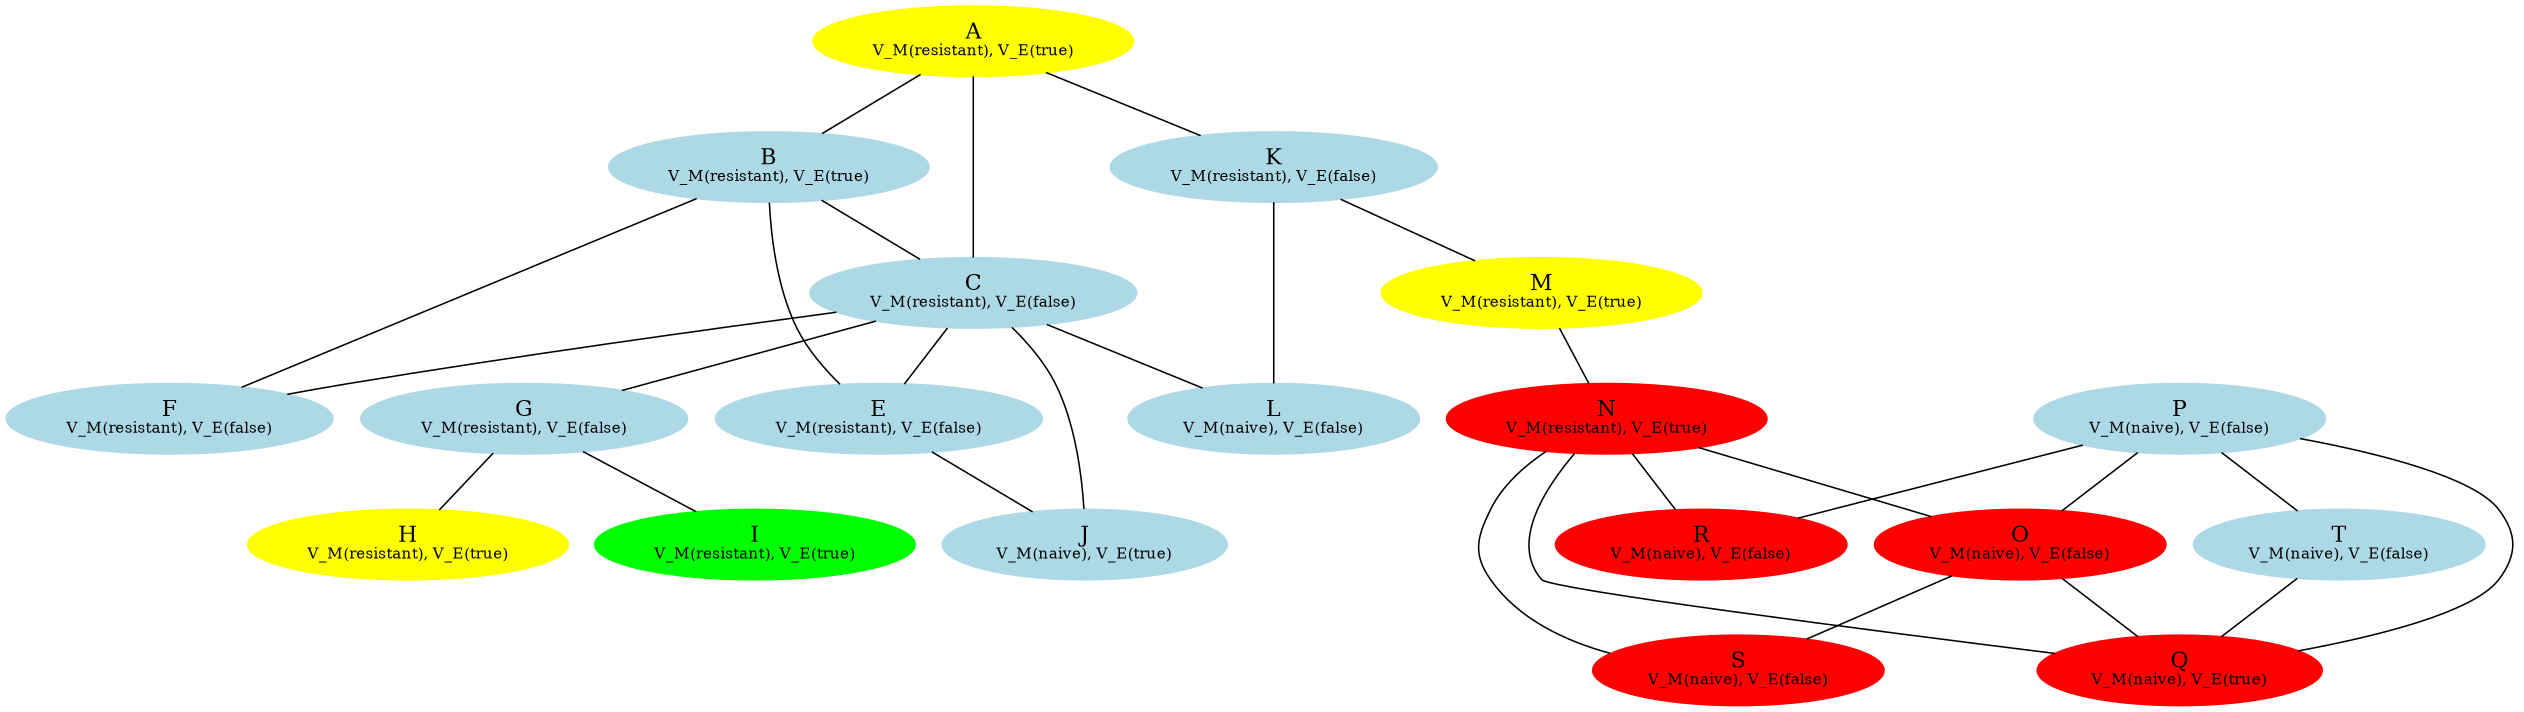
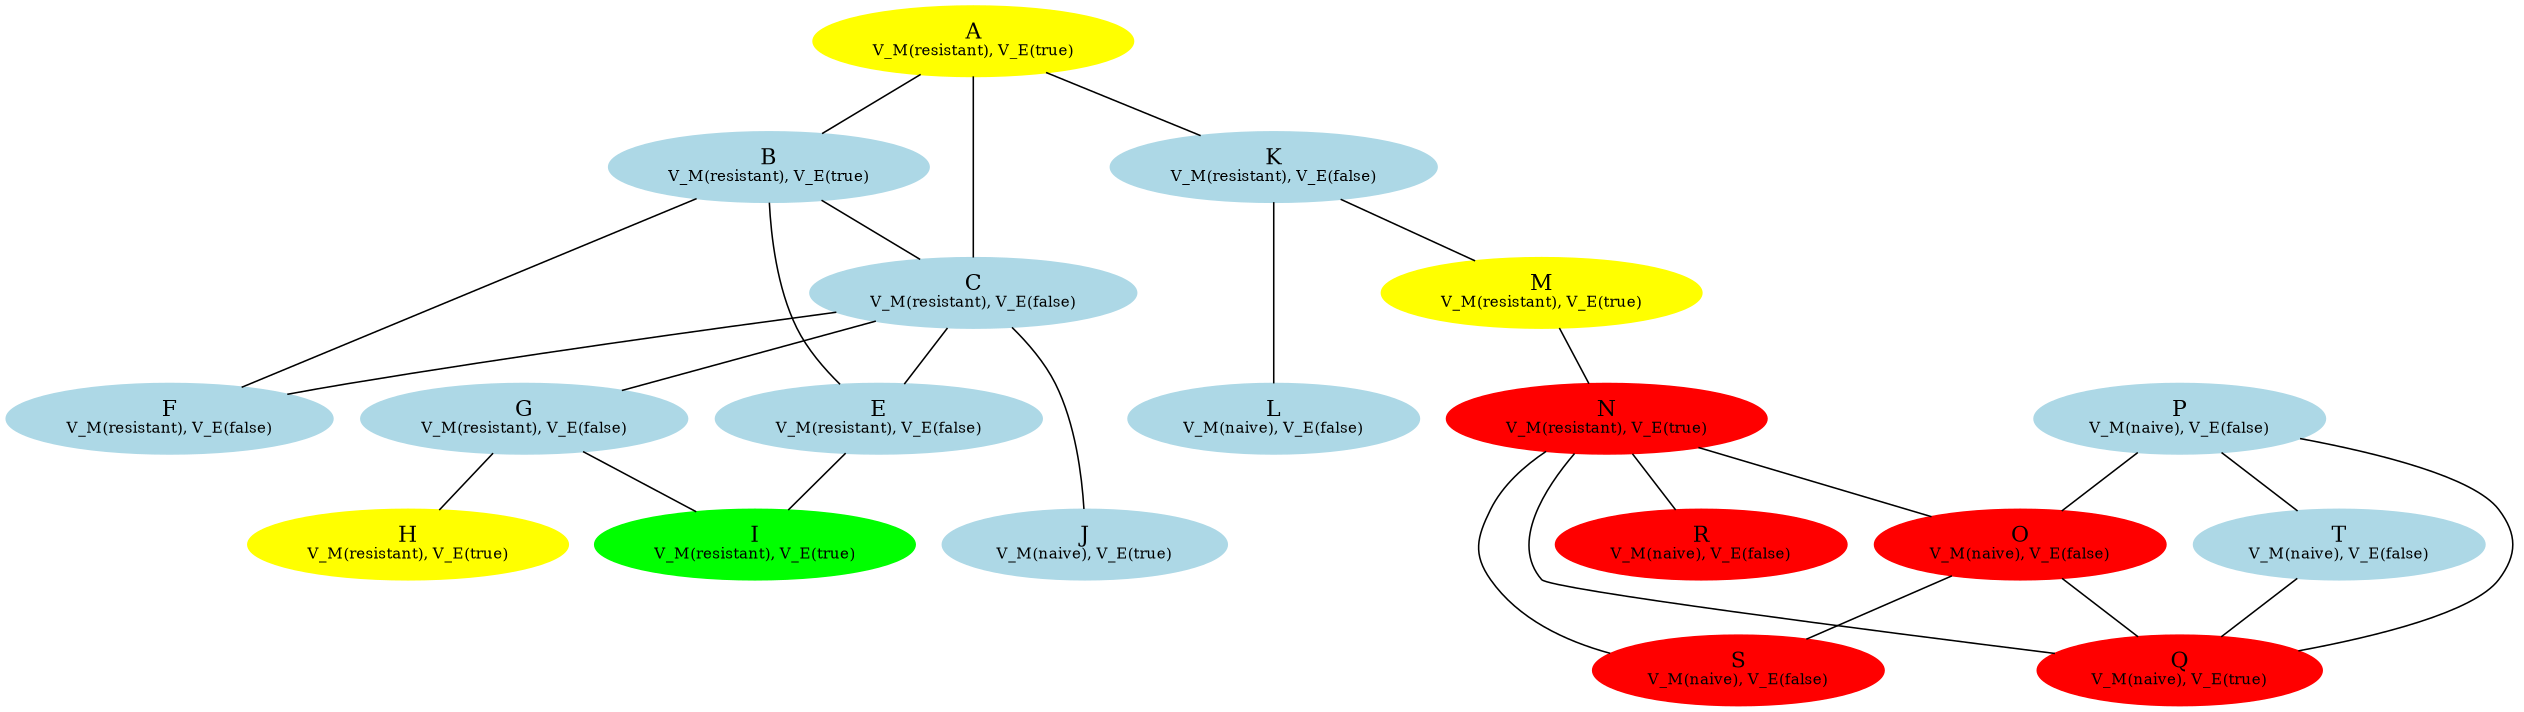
(1125, 356) -> none
(982, 482) -> (817, 482)
(1940, 482) -> none
